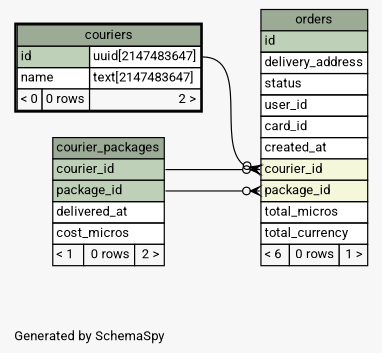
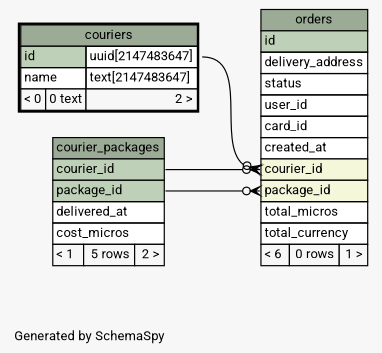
(66, 99) -> (66, 99)
(111, 254) -> (111, 254)
